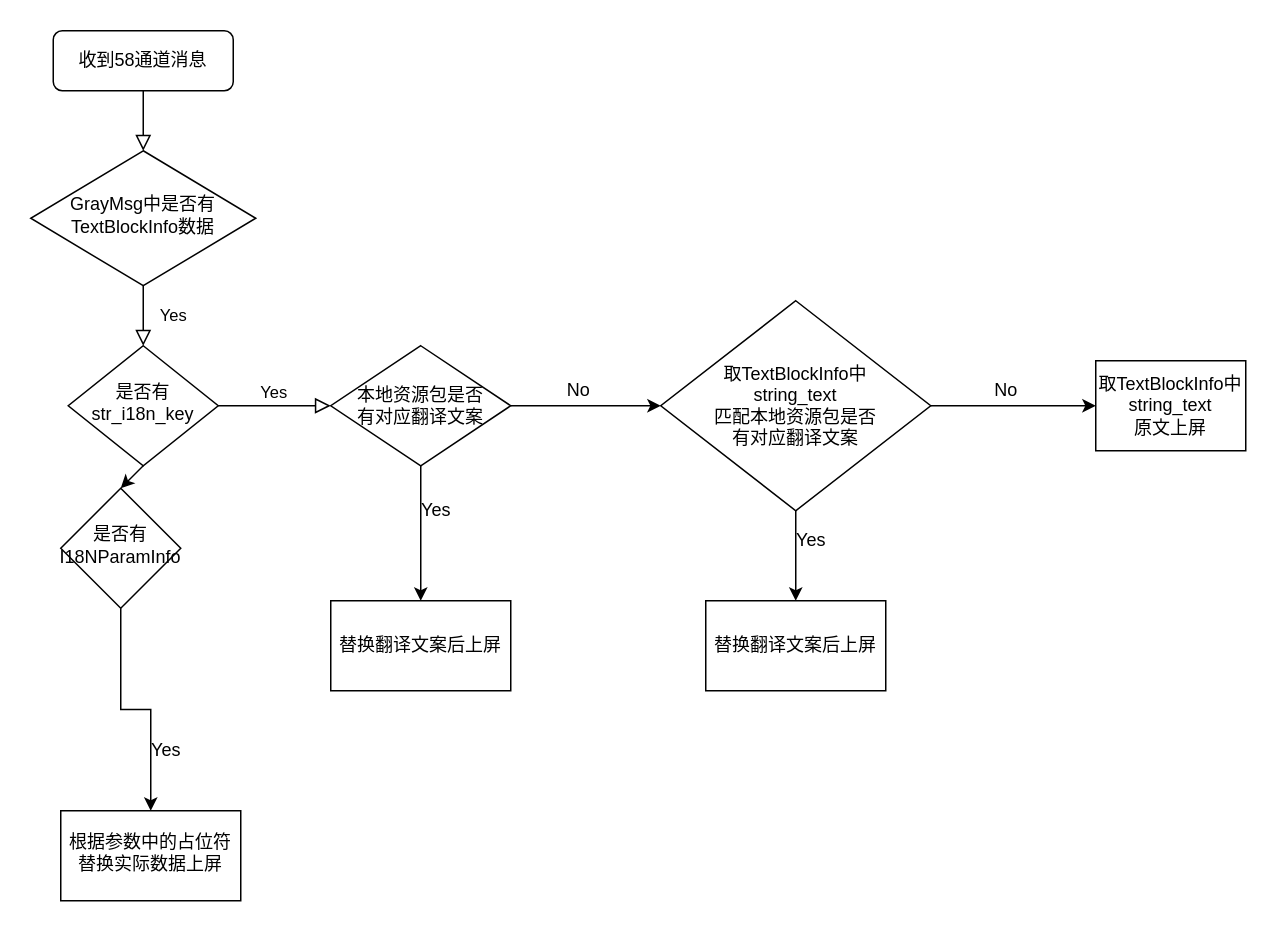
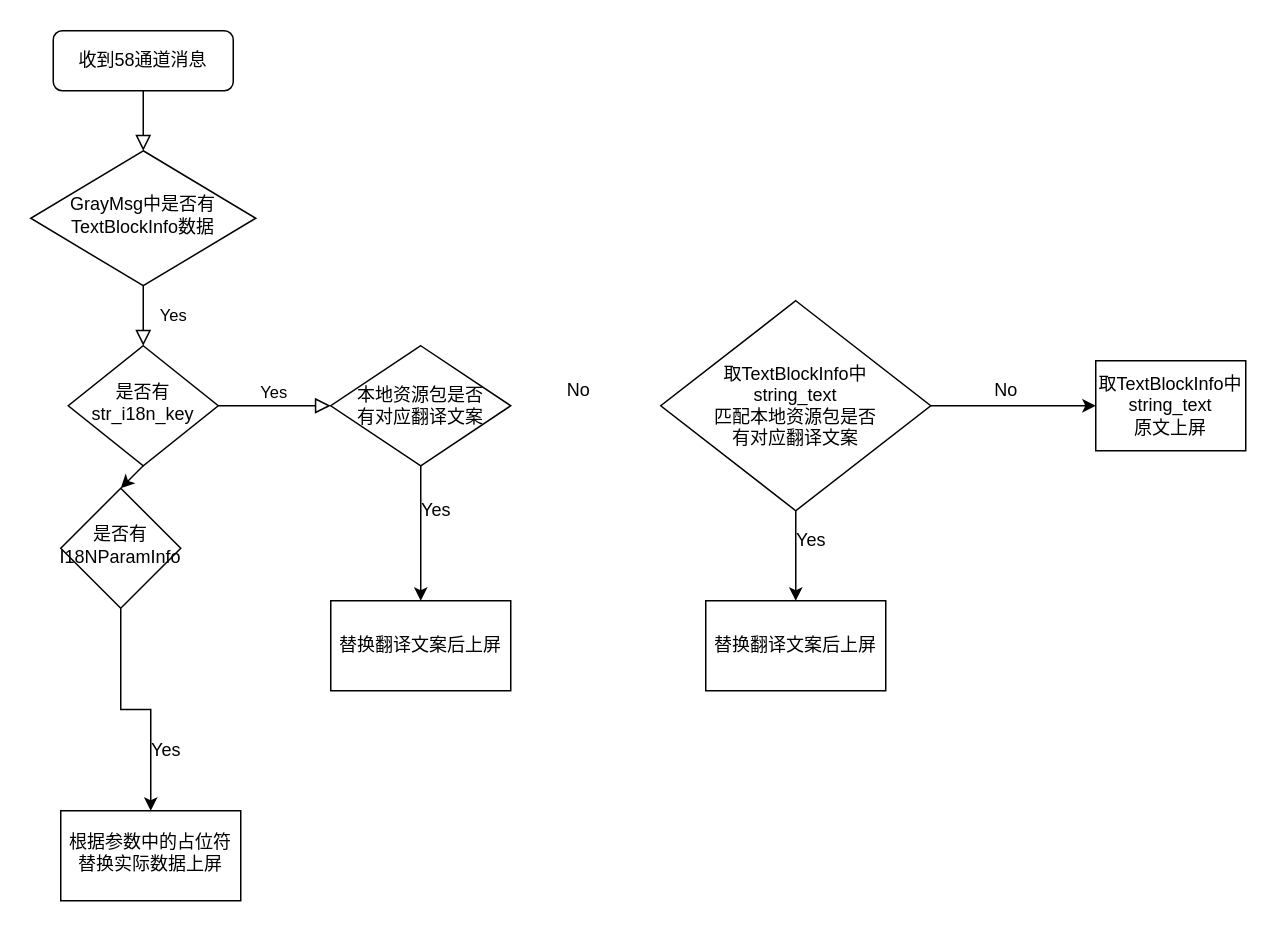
(581, 406) -> none
